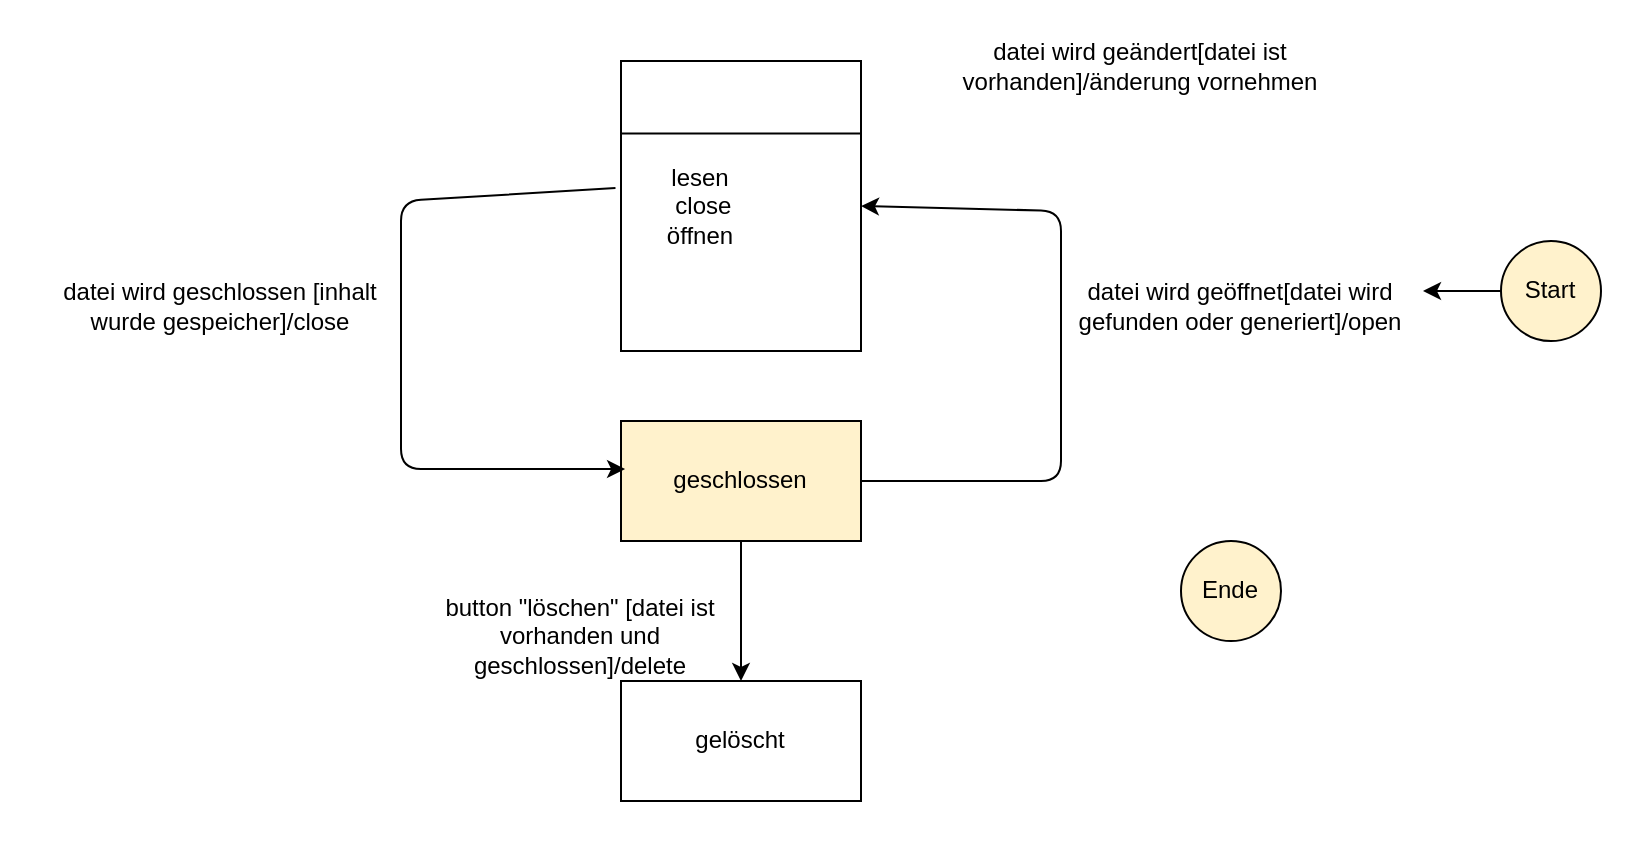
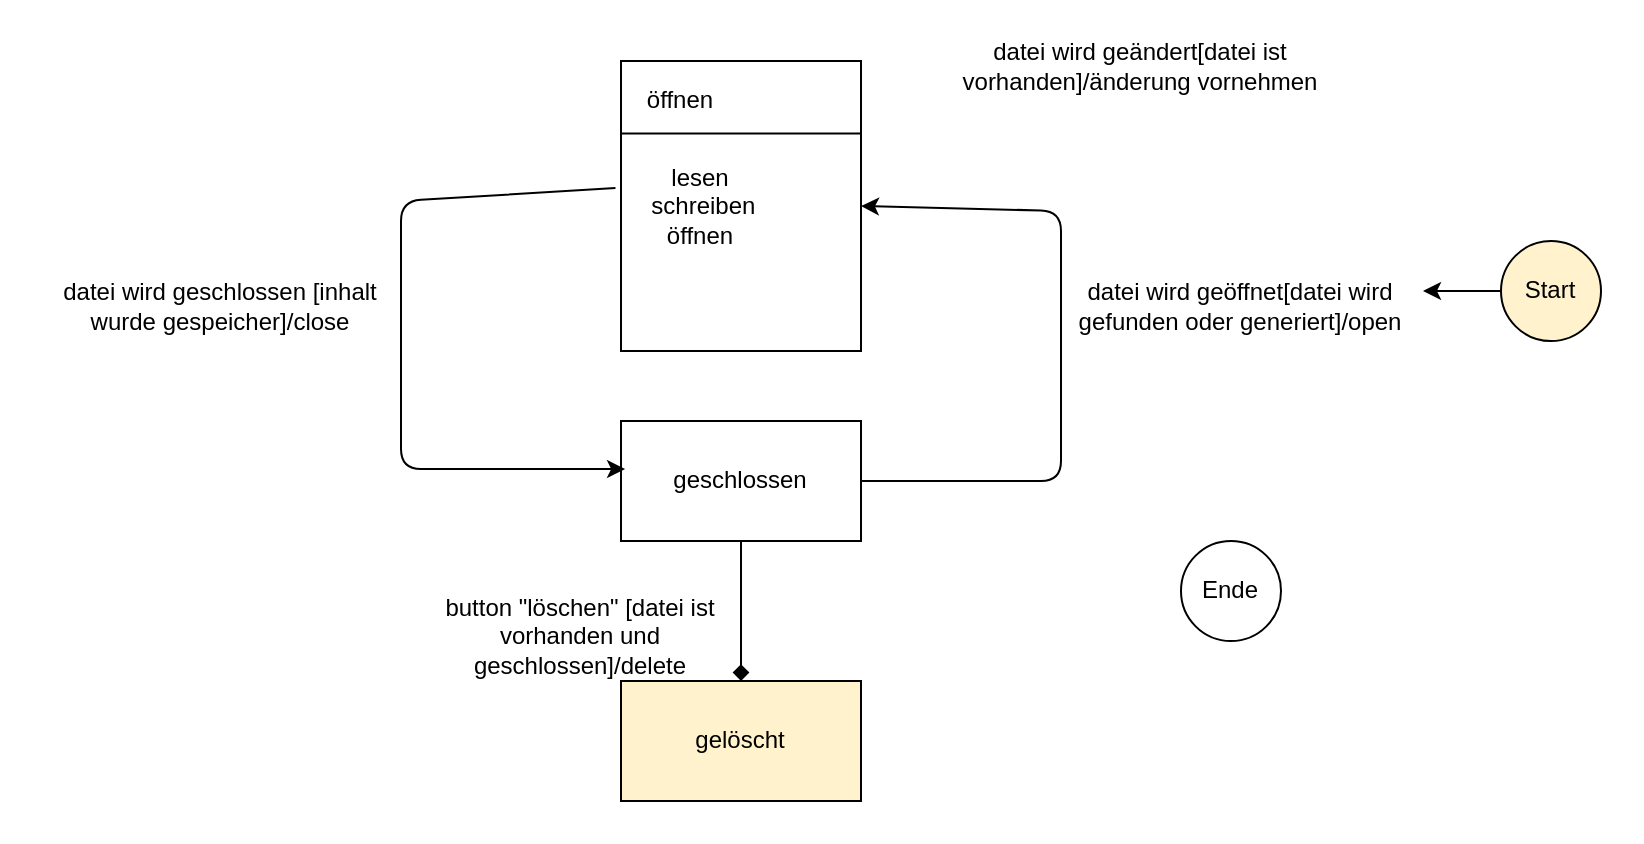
none -> (681, 101)
(701, 207) -> (701, 207)
(741, 481) -> (741, 481)
(1231, 591) -> (1231, 591)
(741, 666) -> (741, 665)
(741, 741) -> (741, 741)
